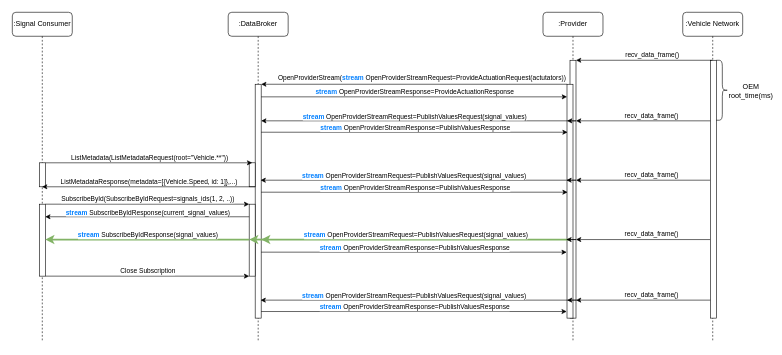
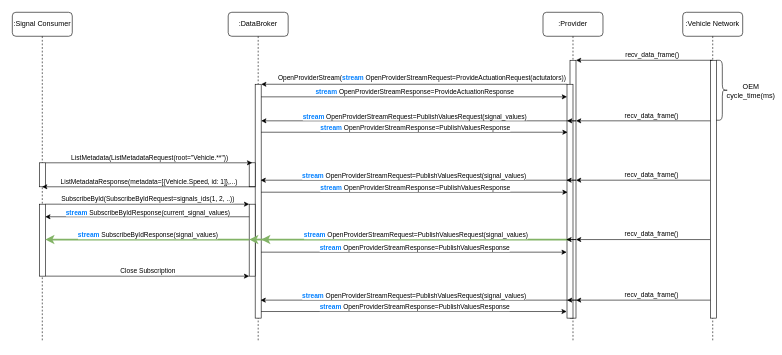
(752, 91) -> (752, 91)
